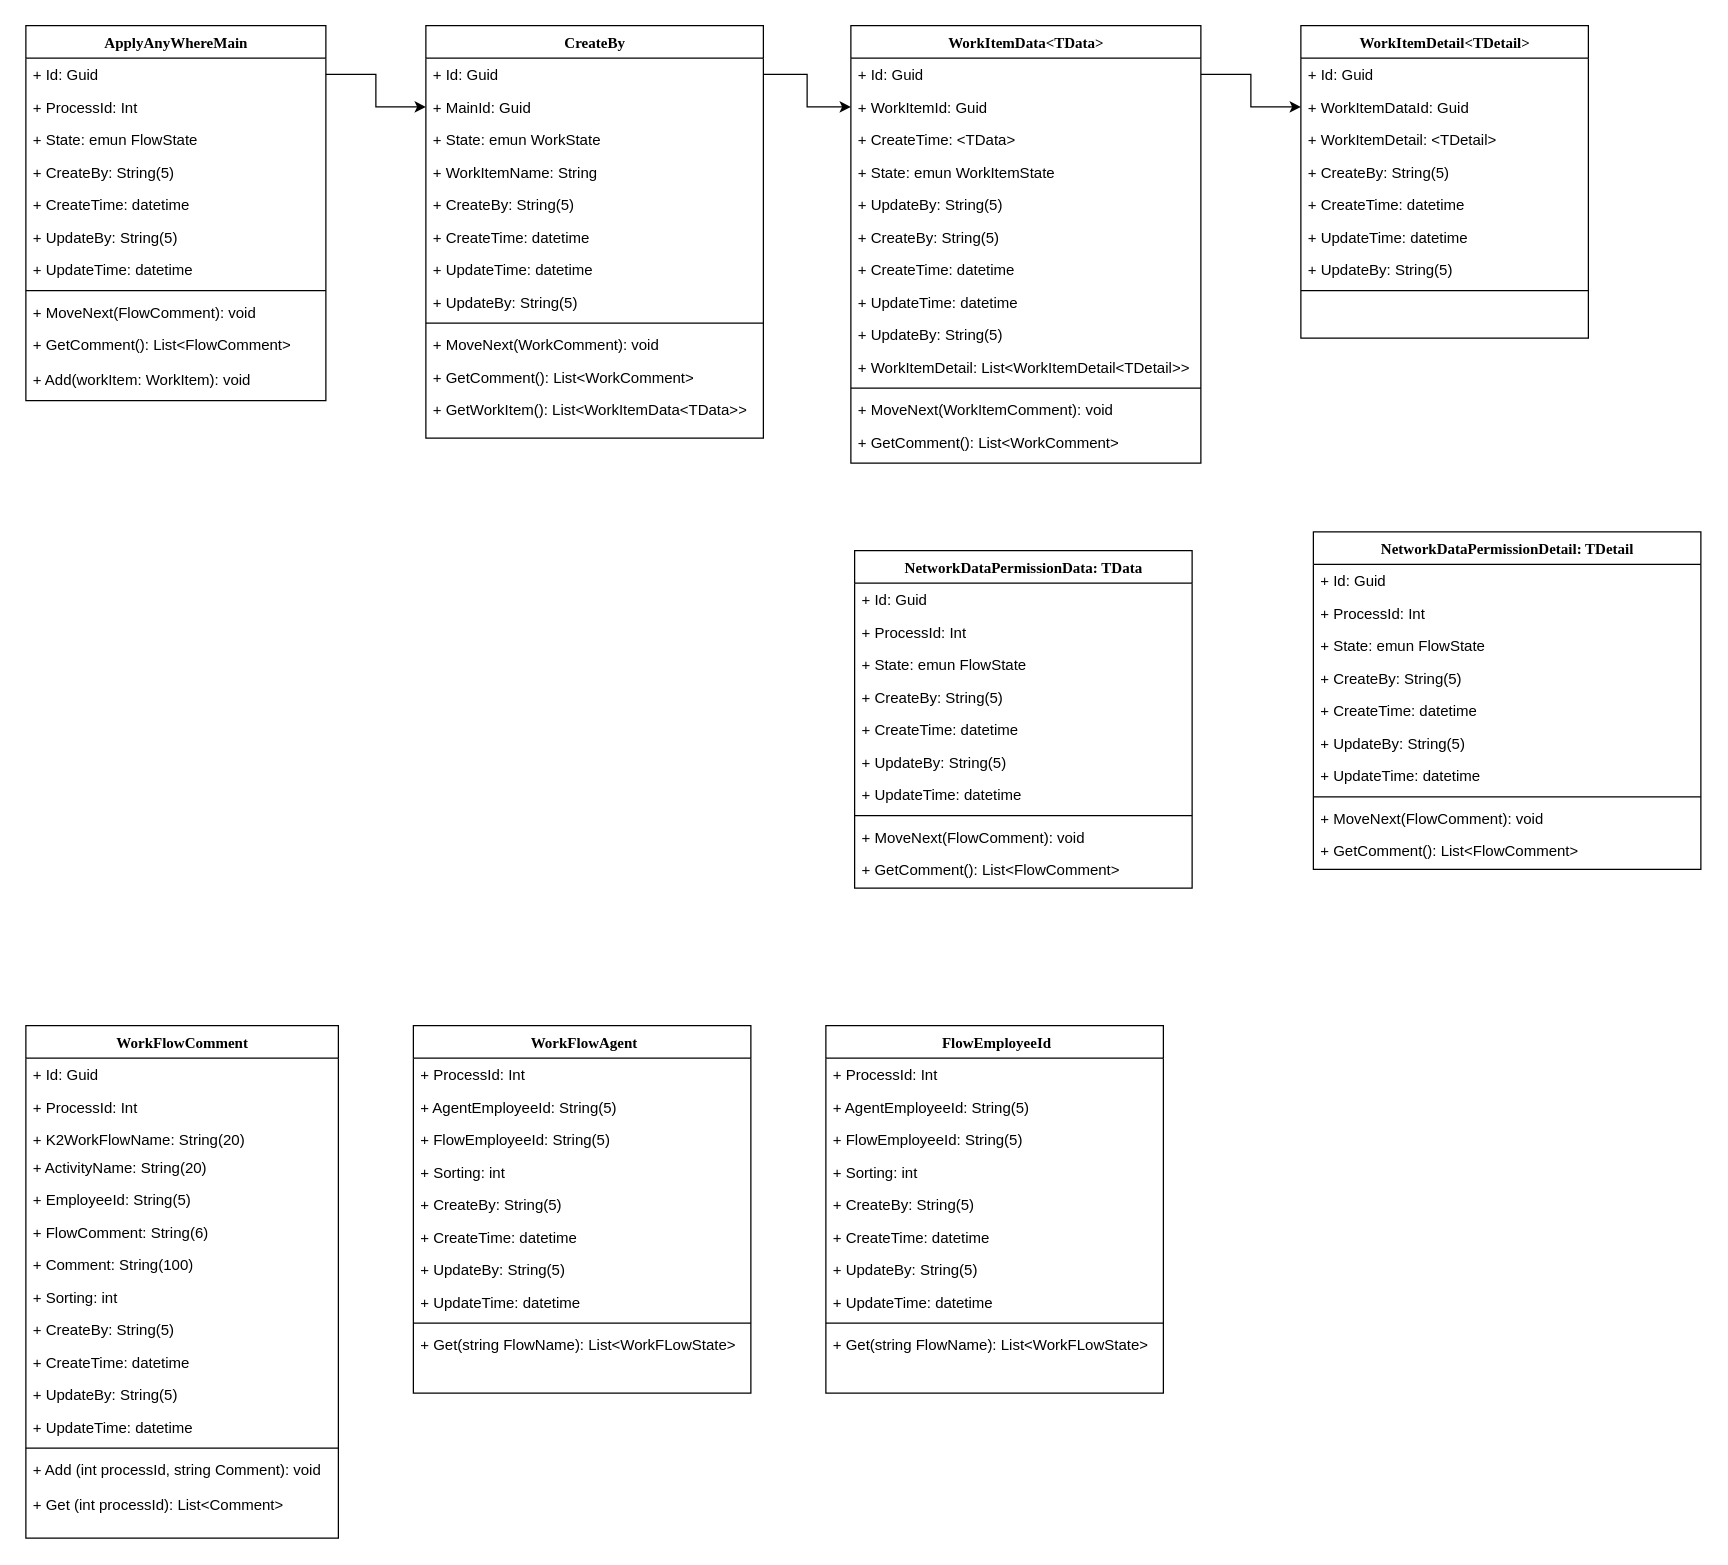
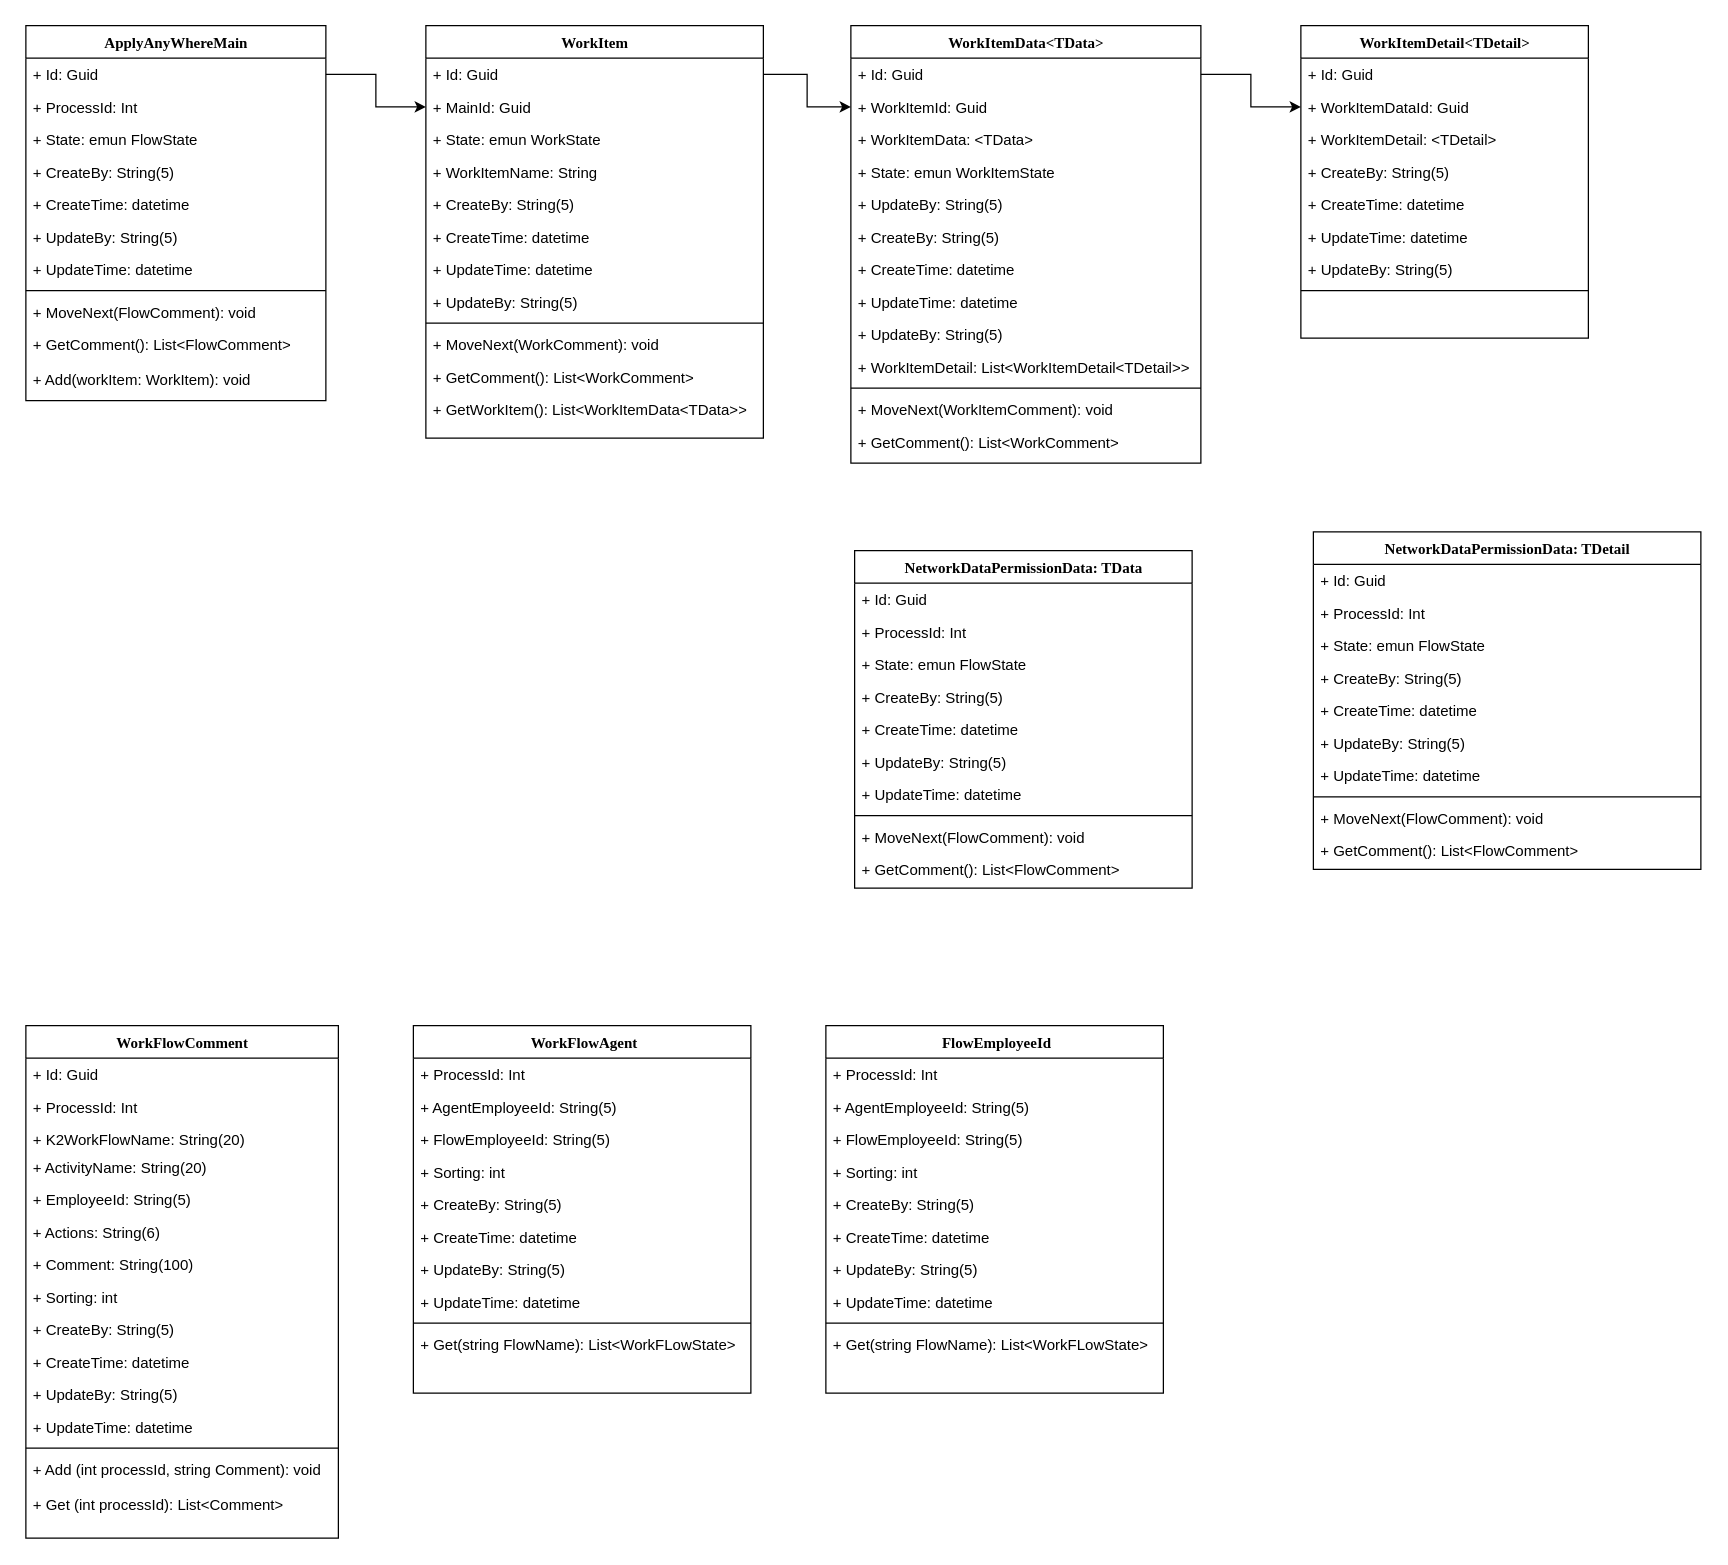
(595, 43) -> (595, 43)
(939, 141) -> (949, 141)
(1508, 550) -> (1508, 550)
(124, 1233) -> (107, 1233)
